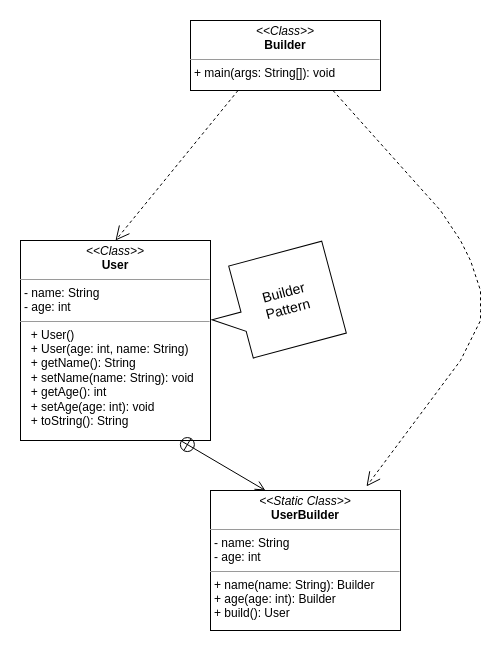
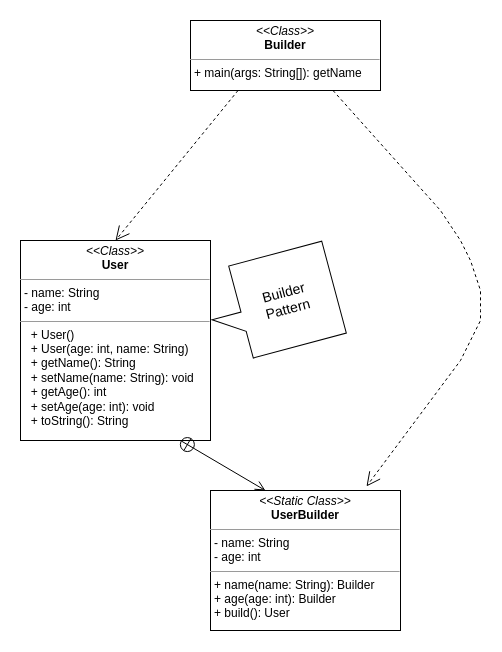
(272, 42) -> (284, 42)
